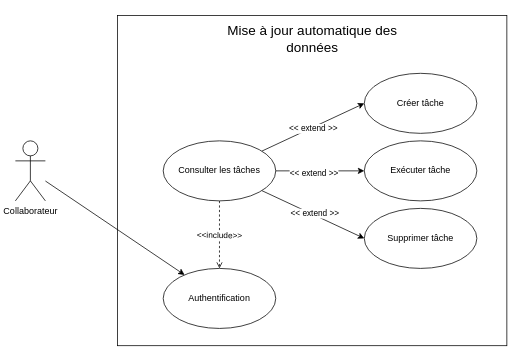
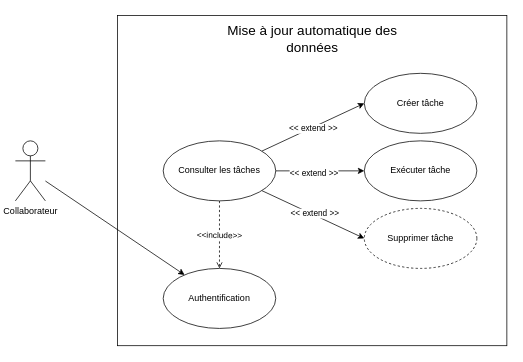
(420, 238) -> (420, 238)
